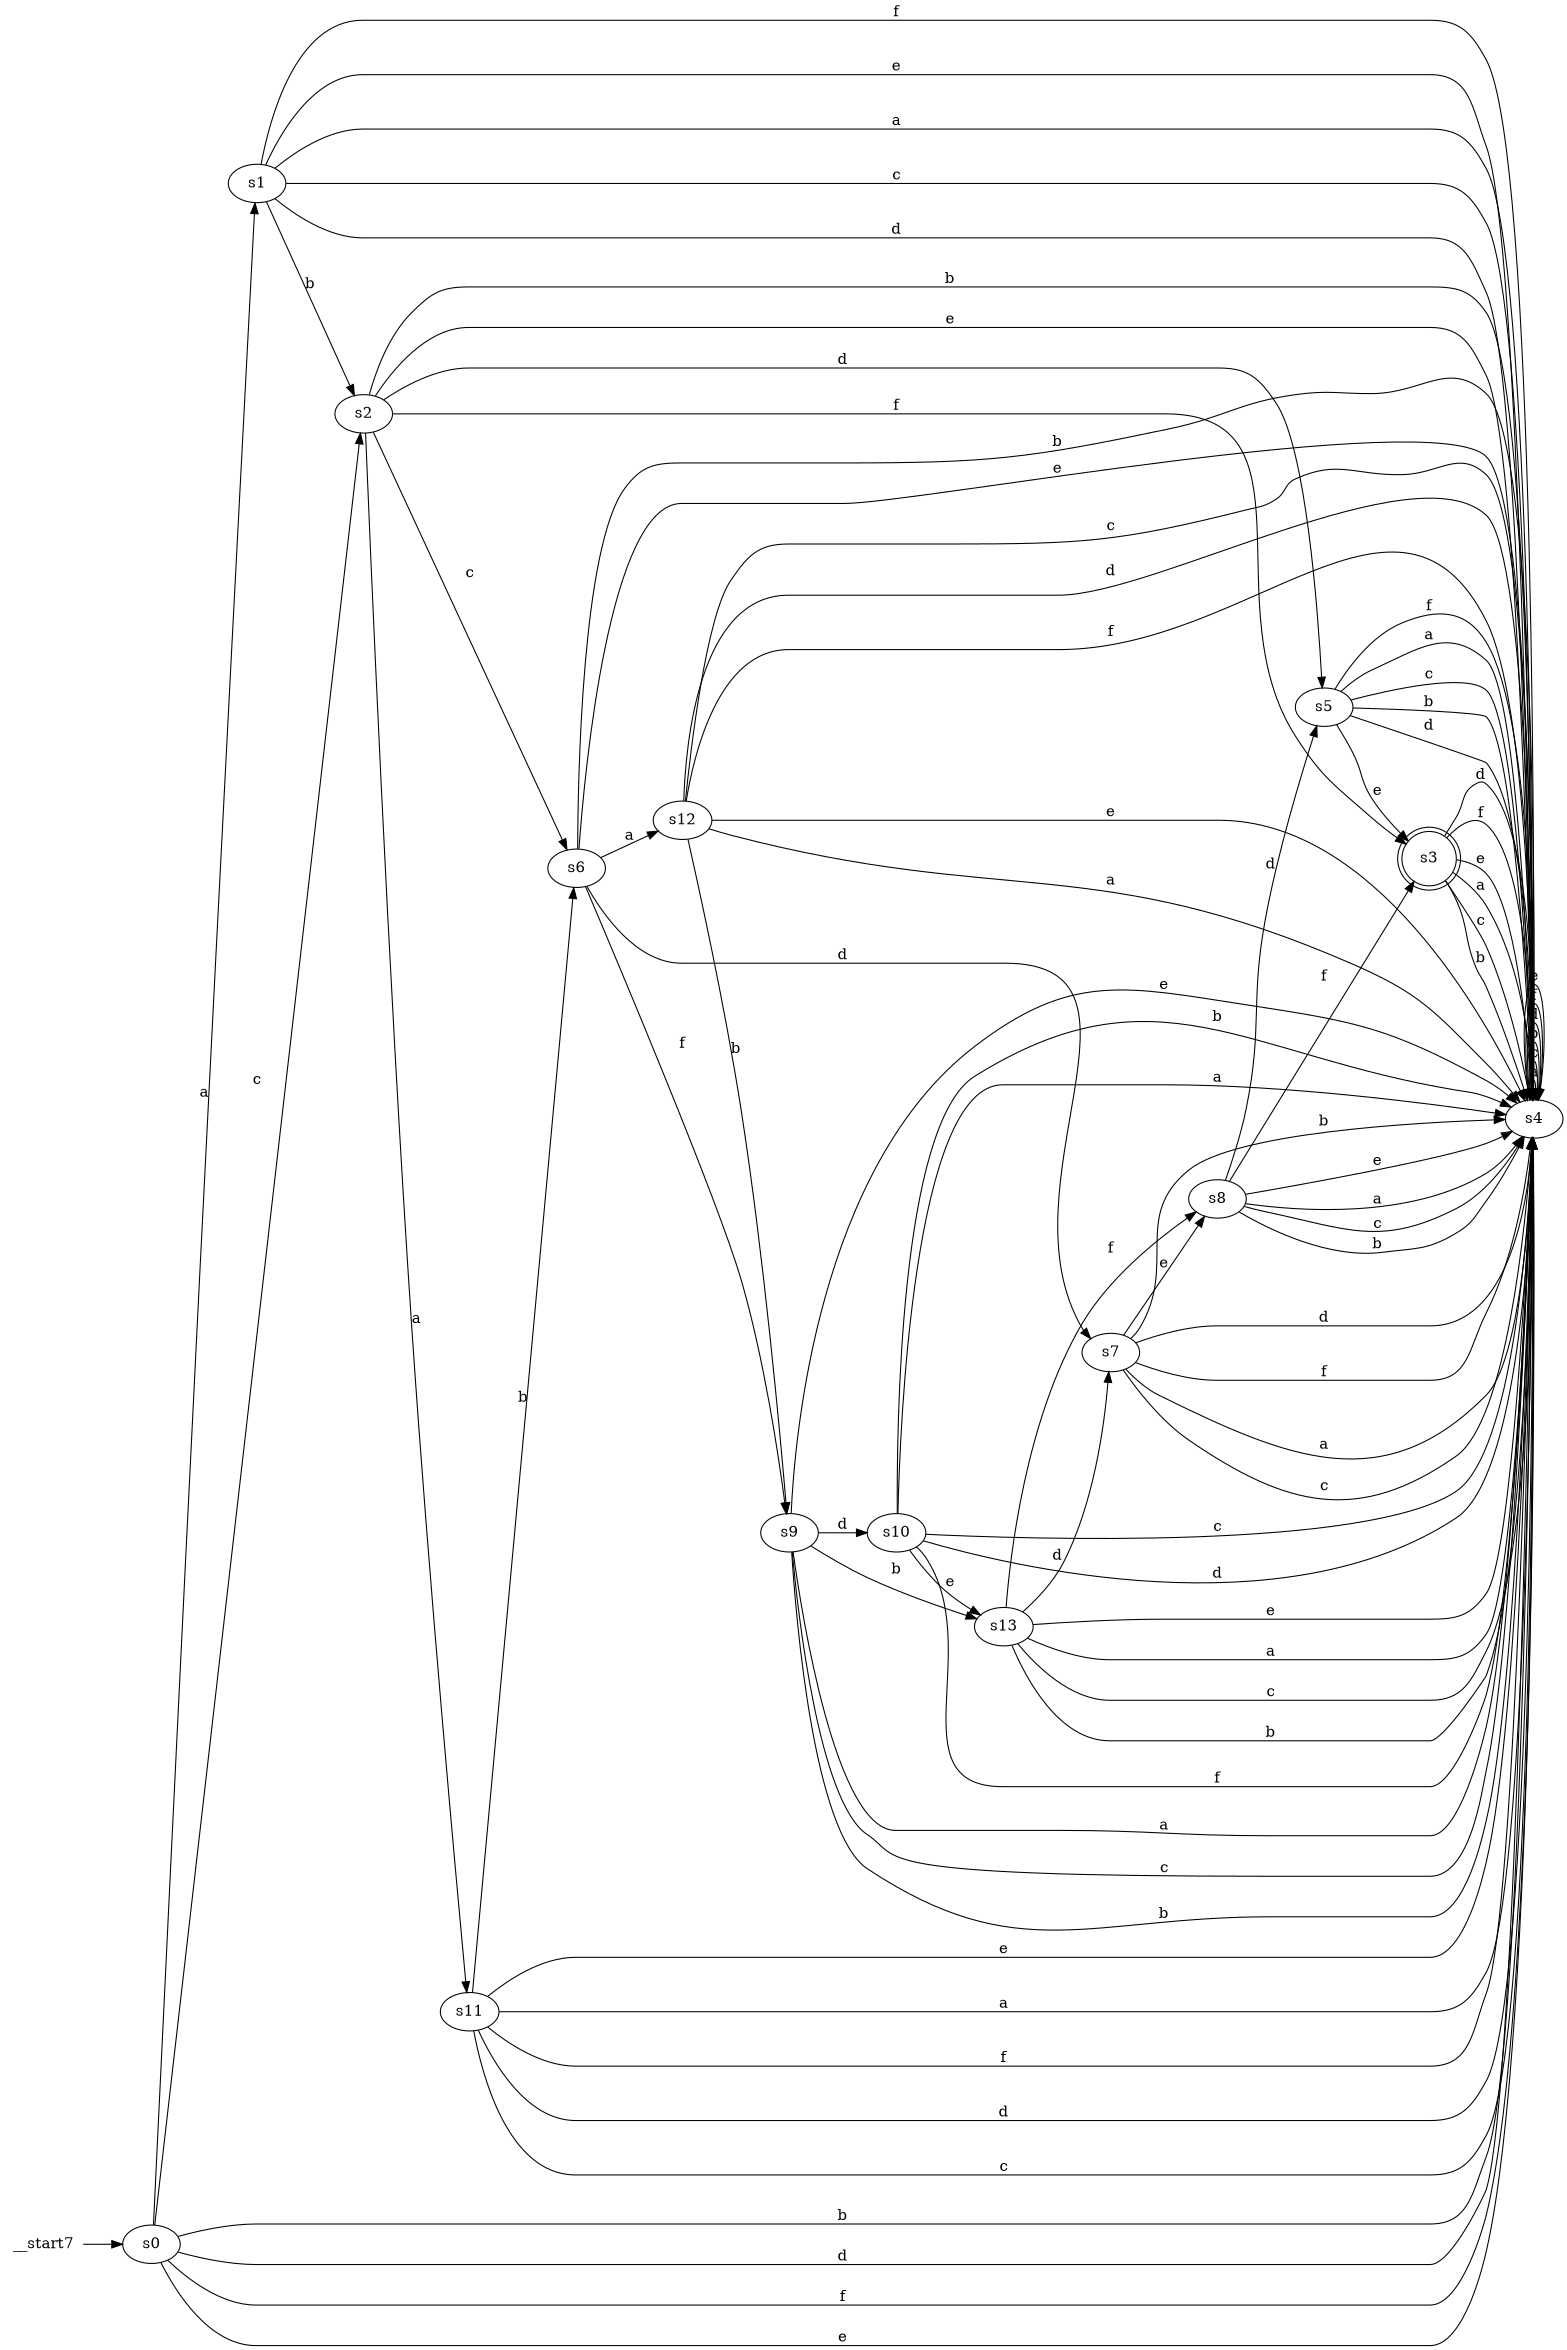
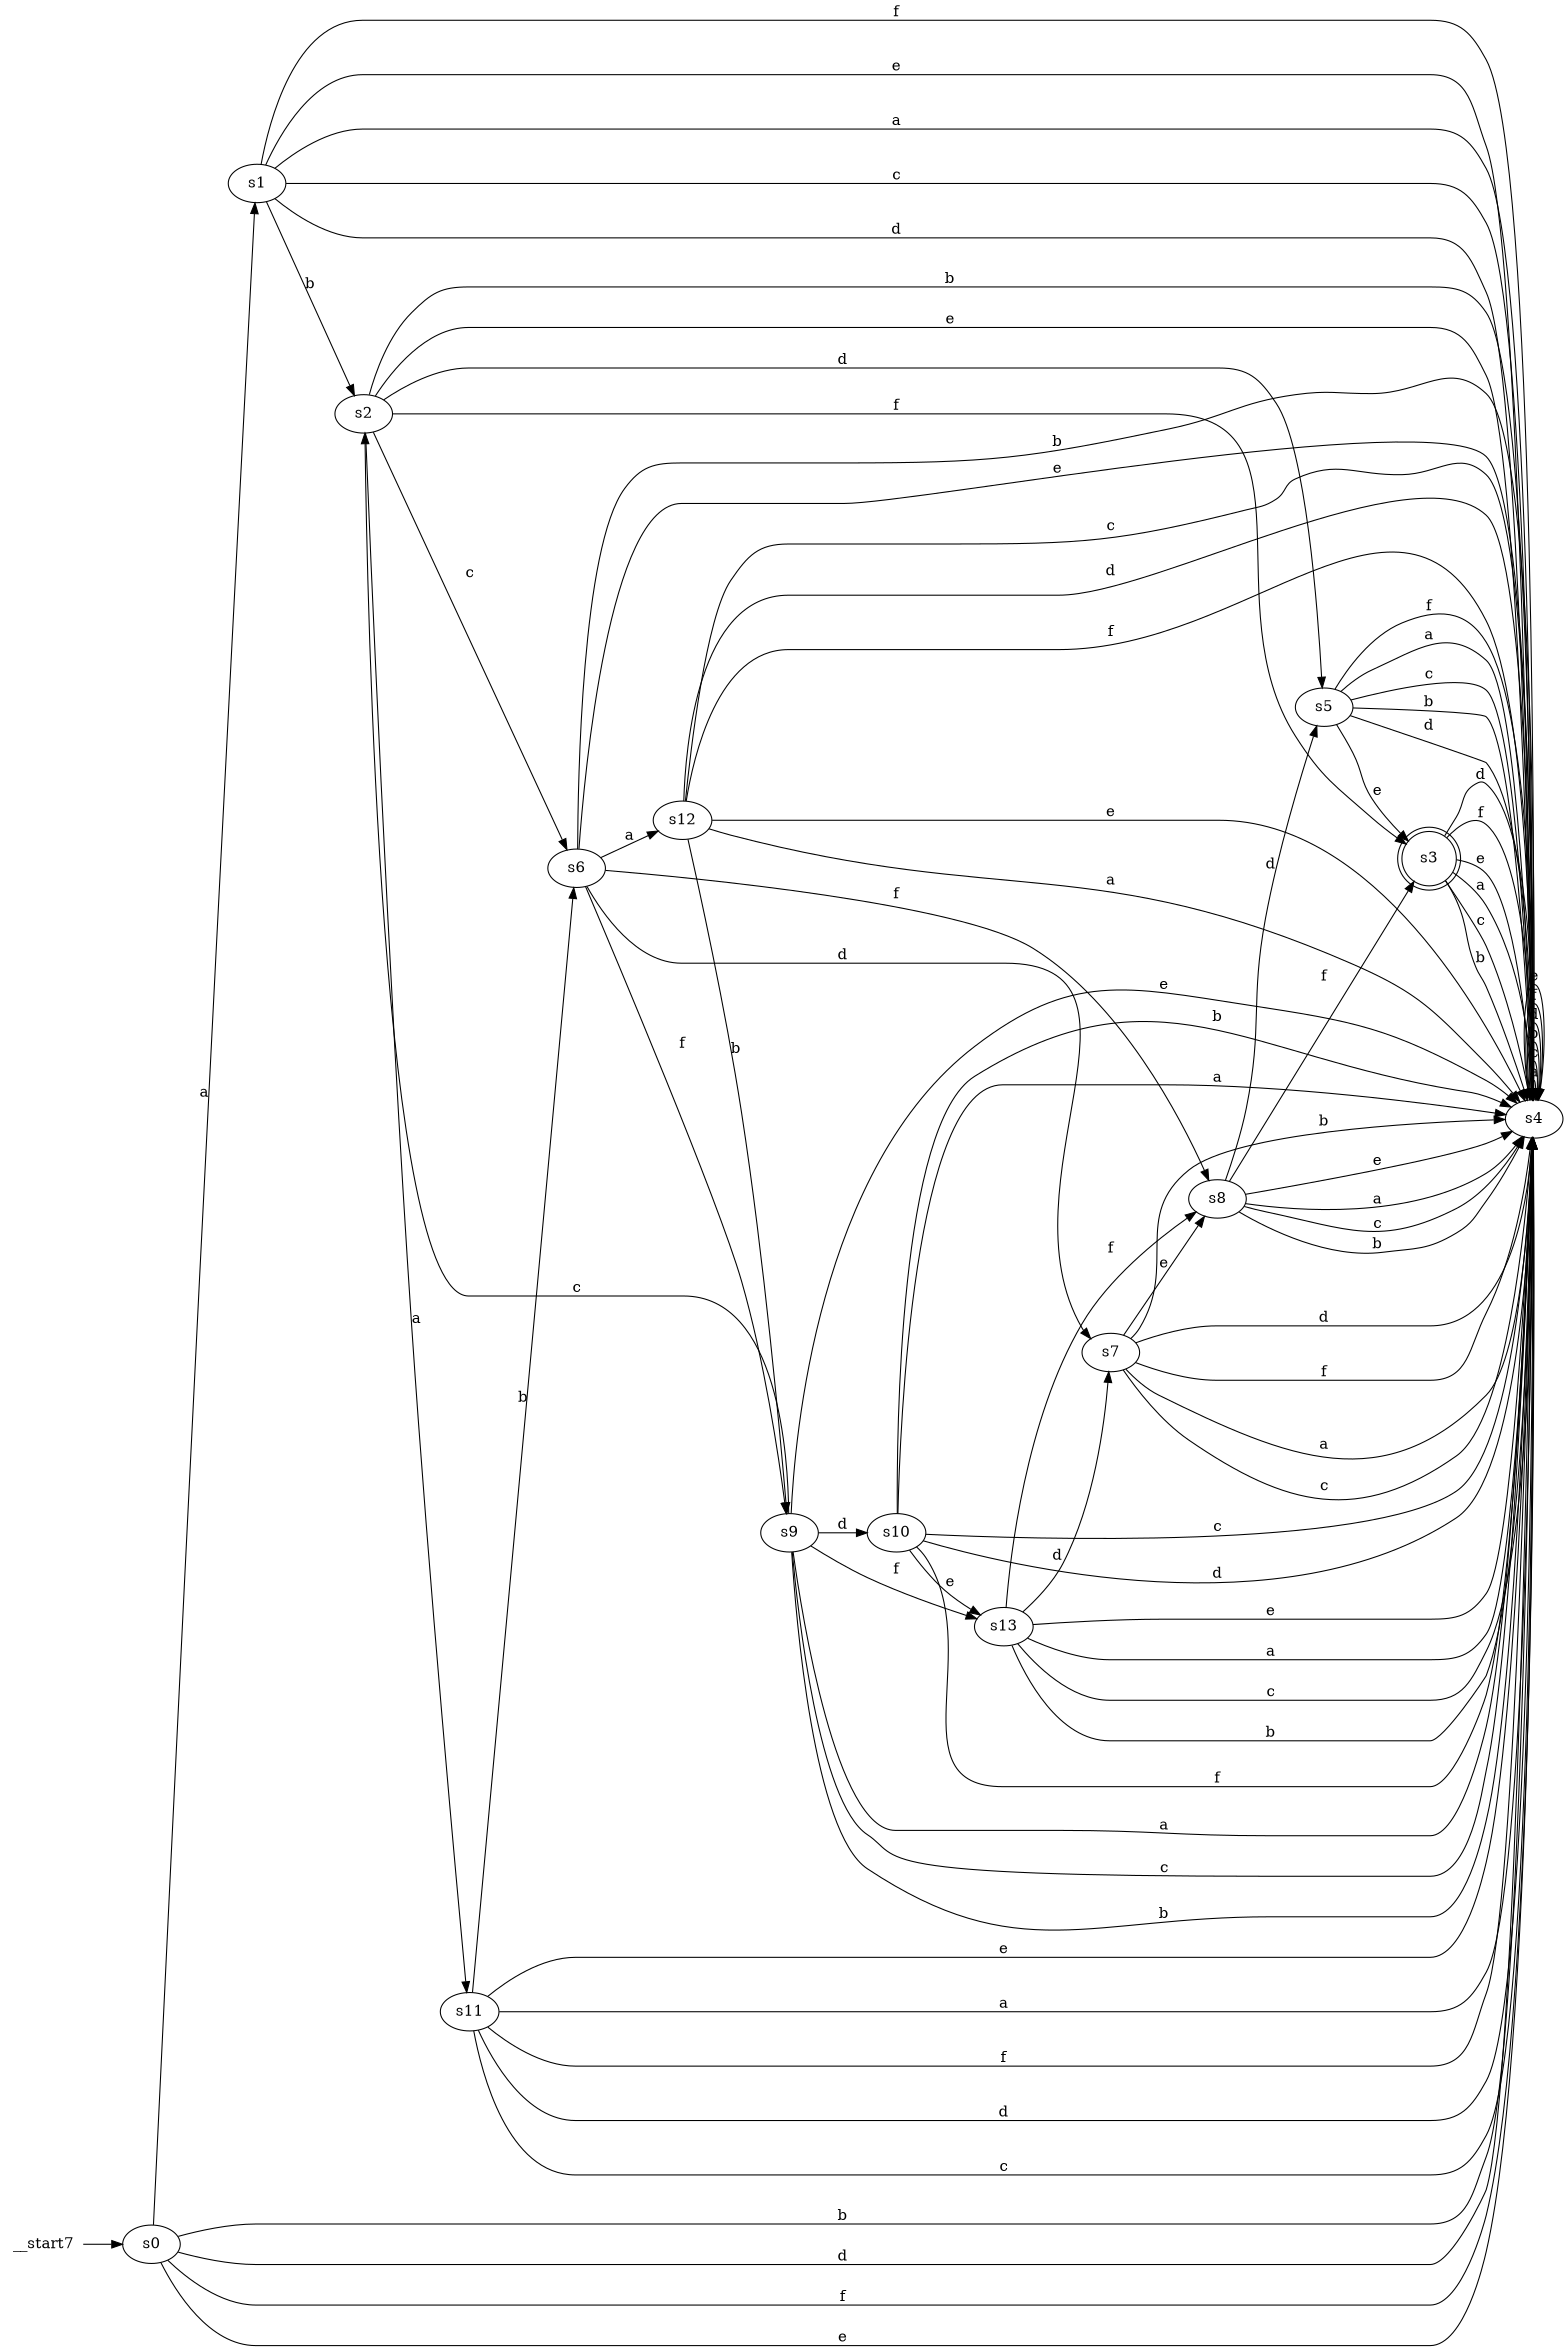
none -> (962, 922)
(257, 1334) -> (405, 1117)
(897, 1570) -> (897, 1570)
